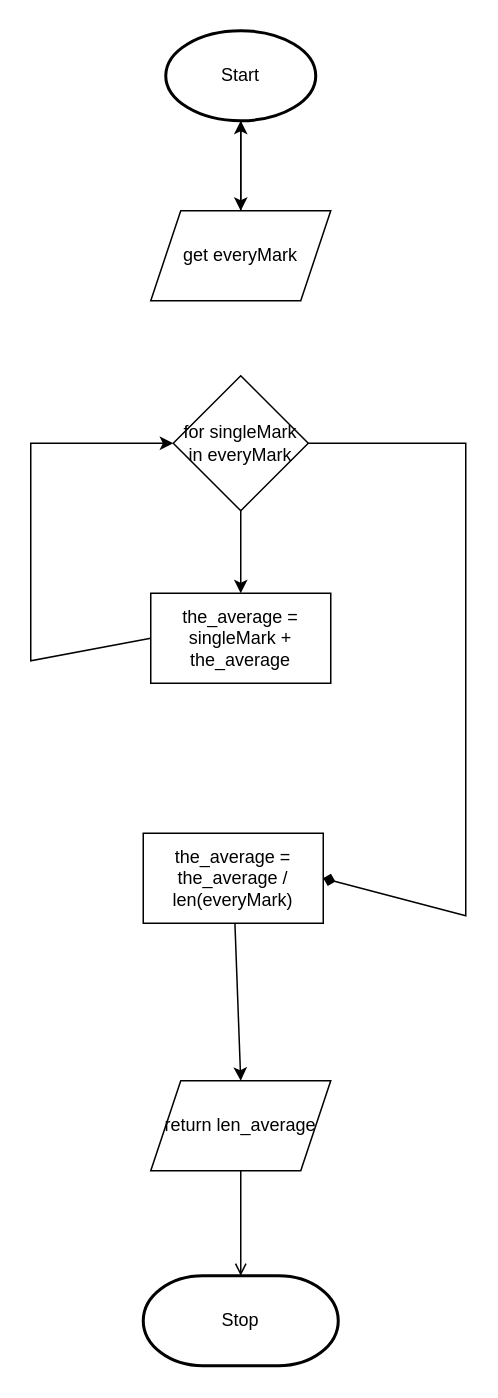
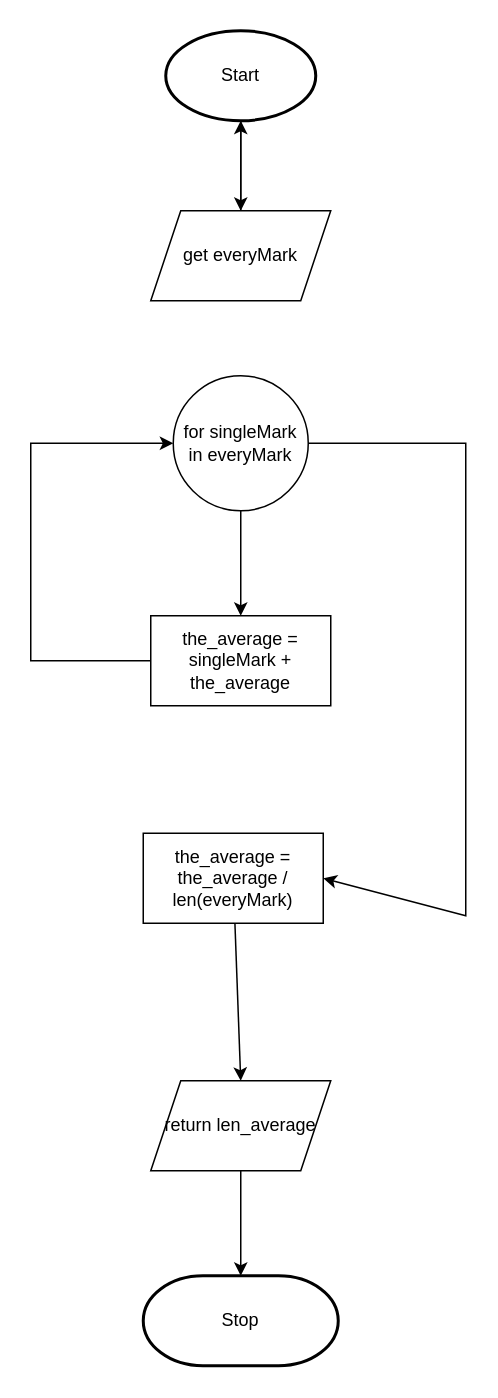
(241, 443) -> (241, 443)
(241, 638) -> (241, 661)
(335, 881) -> (334, 881)
(241, 1266) -> (241, 1264)
